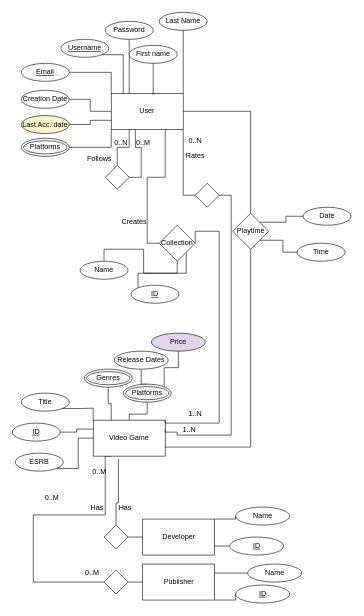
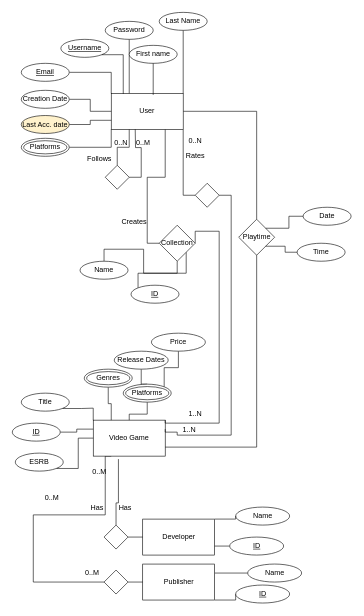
(251, 231) -> (257, 237)
(179, 342) -> (179, 342)
